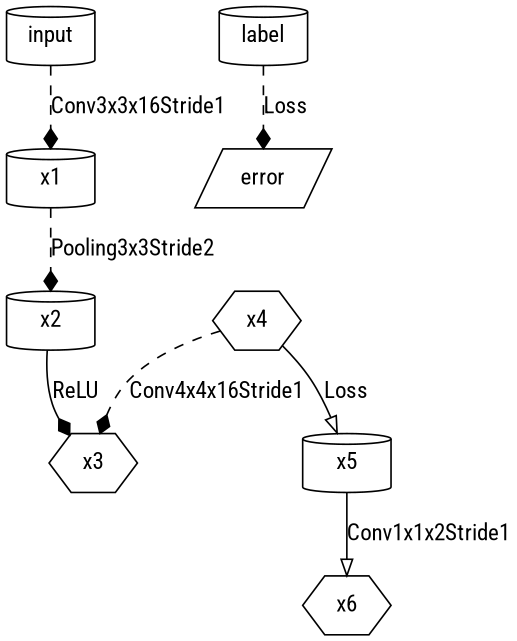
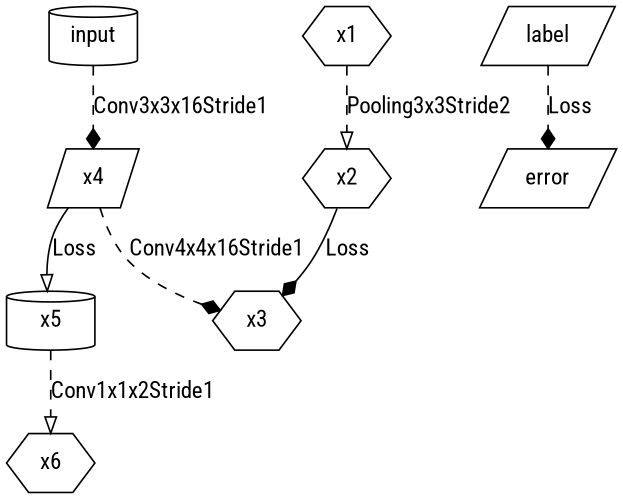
(263, 36) -> (548, 36)
(51, 97) -> (93, 97)
(51, 178) -> (347, 36)
(51, 240) -> (347, 99)
(51, 321) -> (347, 178)
(257, 321) -> (93, 178)
(75, 392) -> (348, 250)
(347, 526) -> (51, 384)
